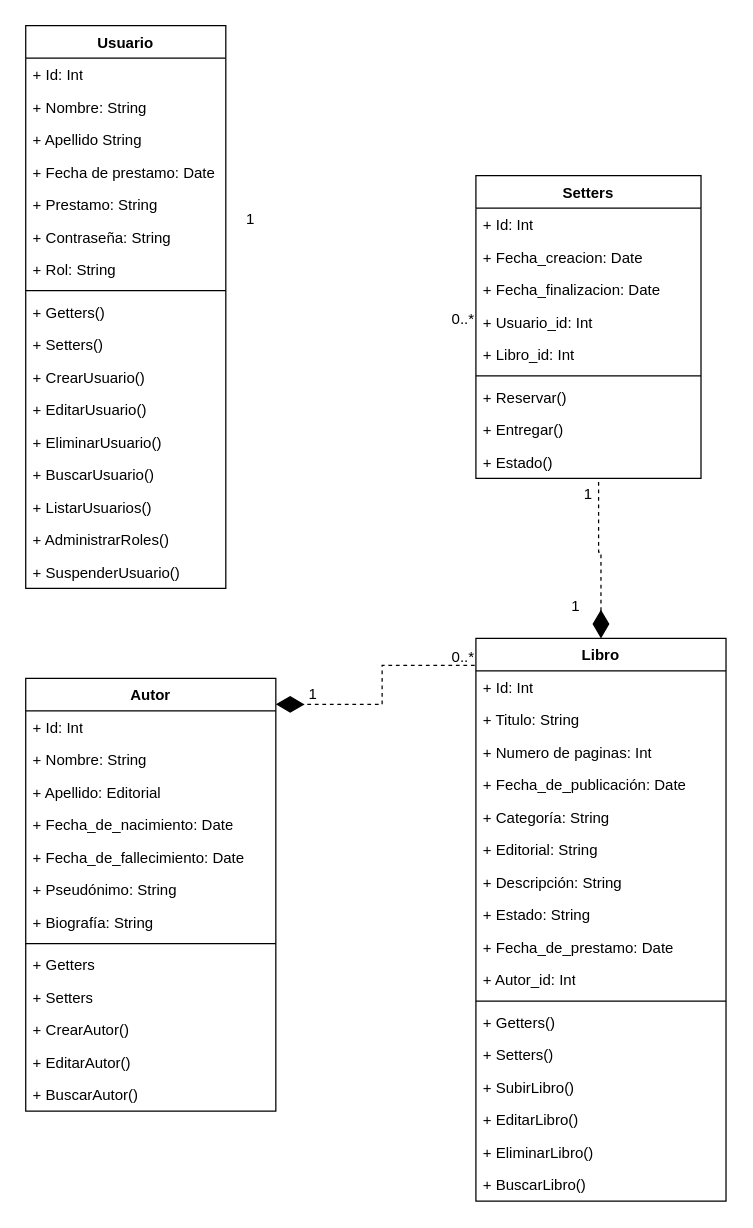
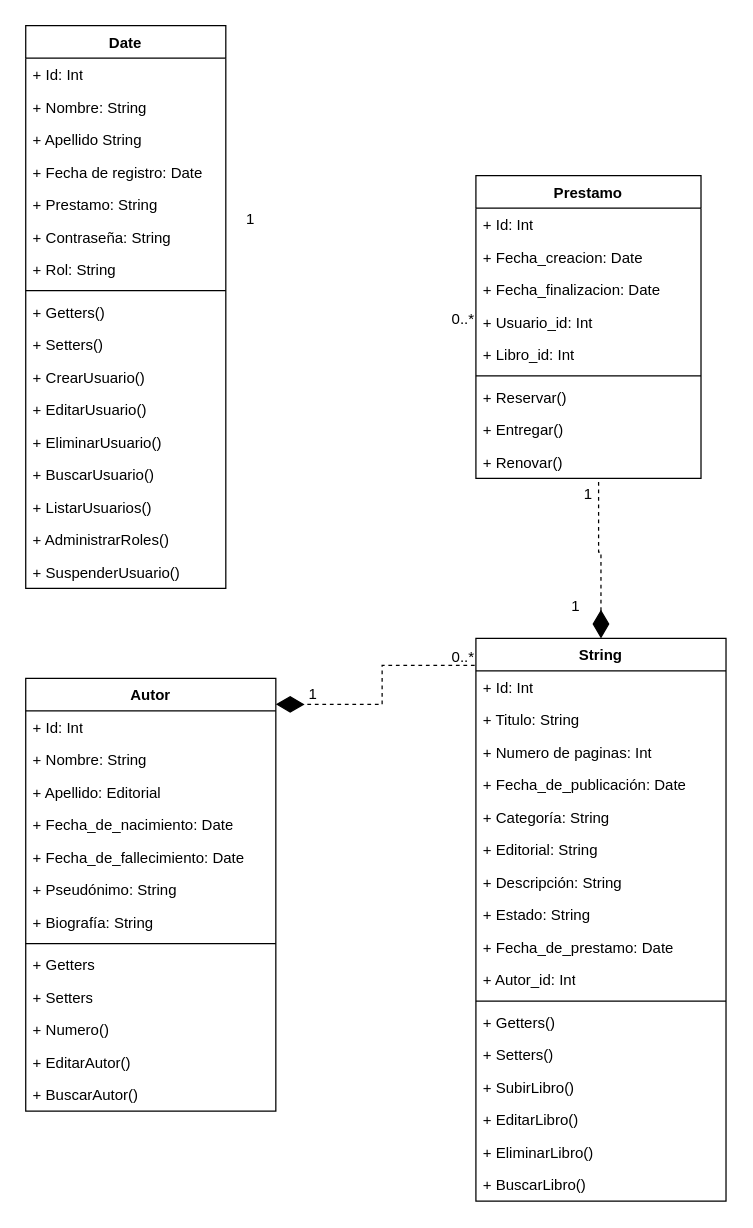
(126, 43) -> (126, 43)
(127, 182) -> (126, 173)
(588, 193) -> (588, 193)
(523, 463) -> (527, 463)
(601, 656) -> (601, 656)
(90, 1031) -> (73, 1031)
